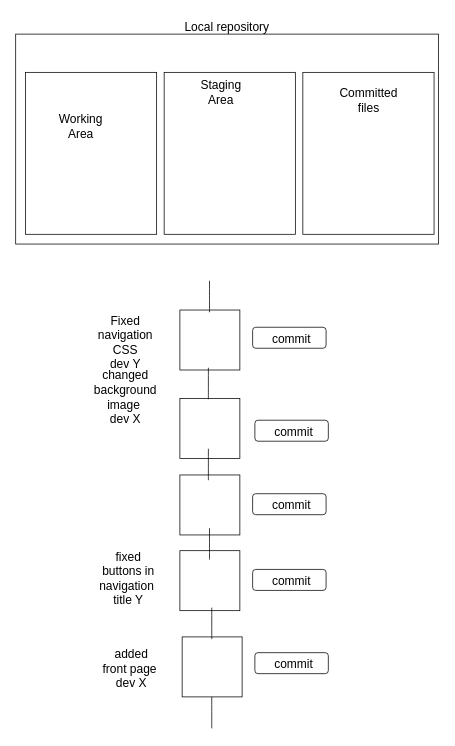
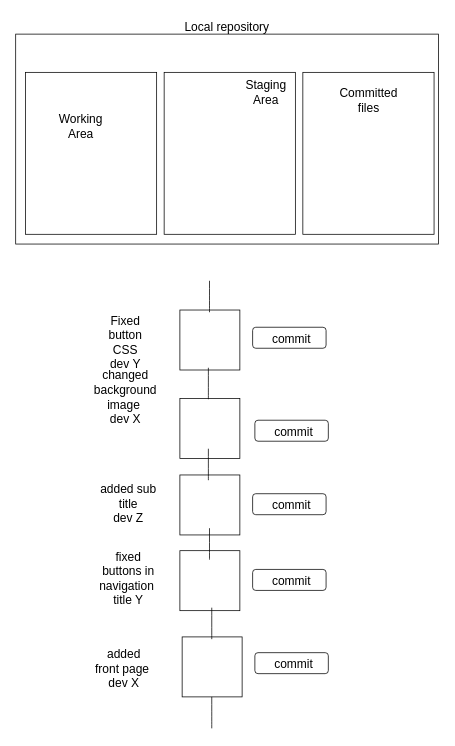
(221, 93) -> (266, 93)
(125, 342) -> (125, 342)
none -> (128, 504)
(131, 669) -> (124, 669)
